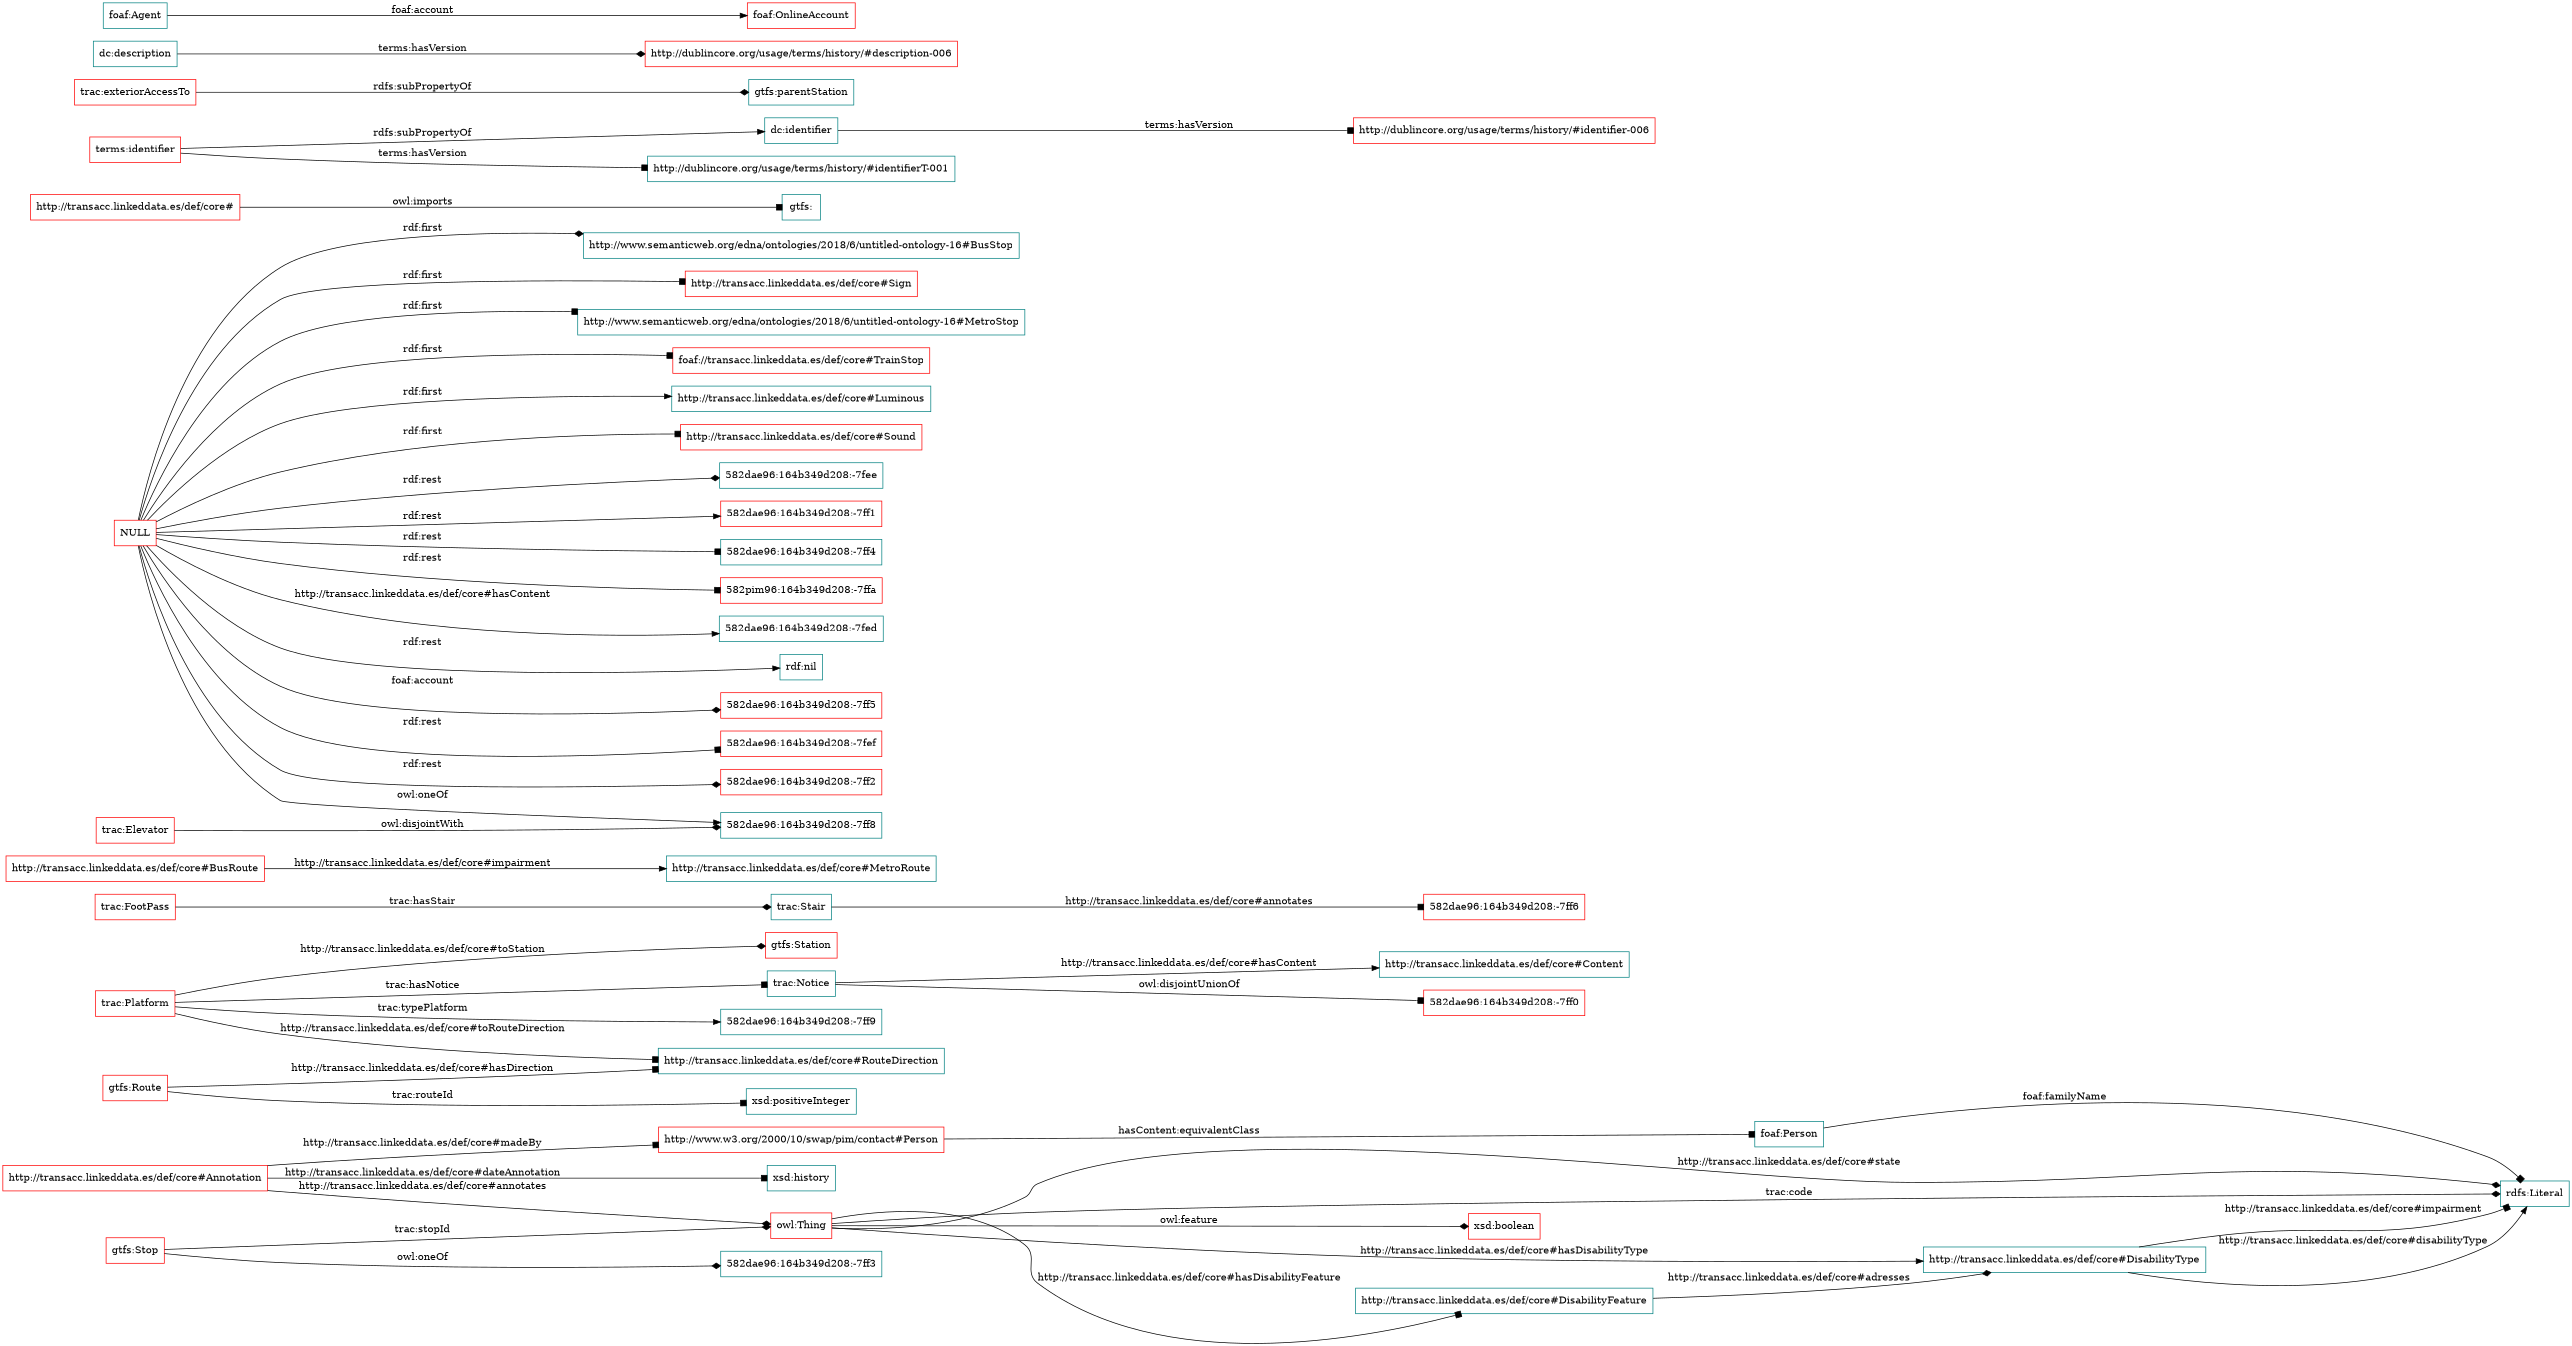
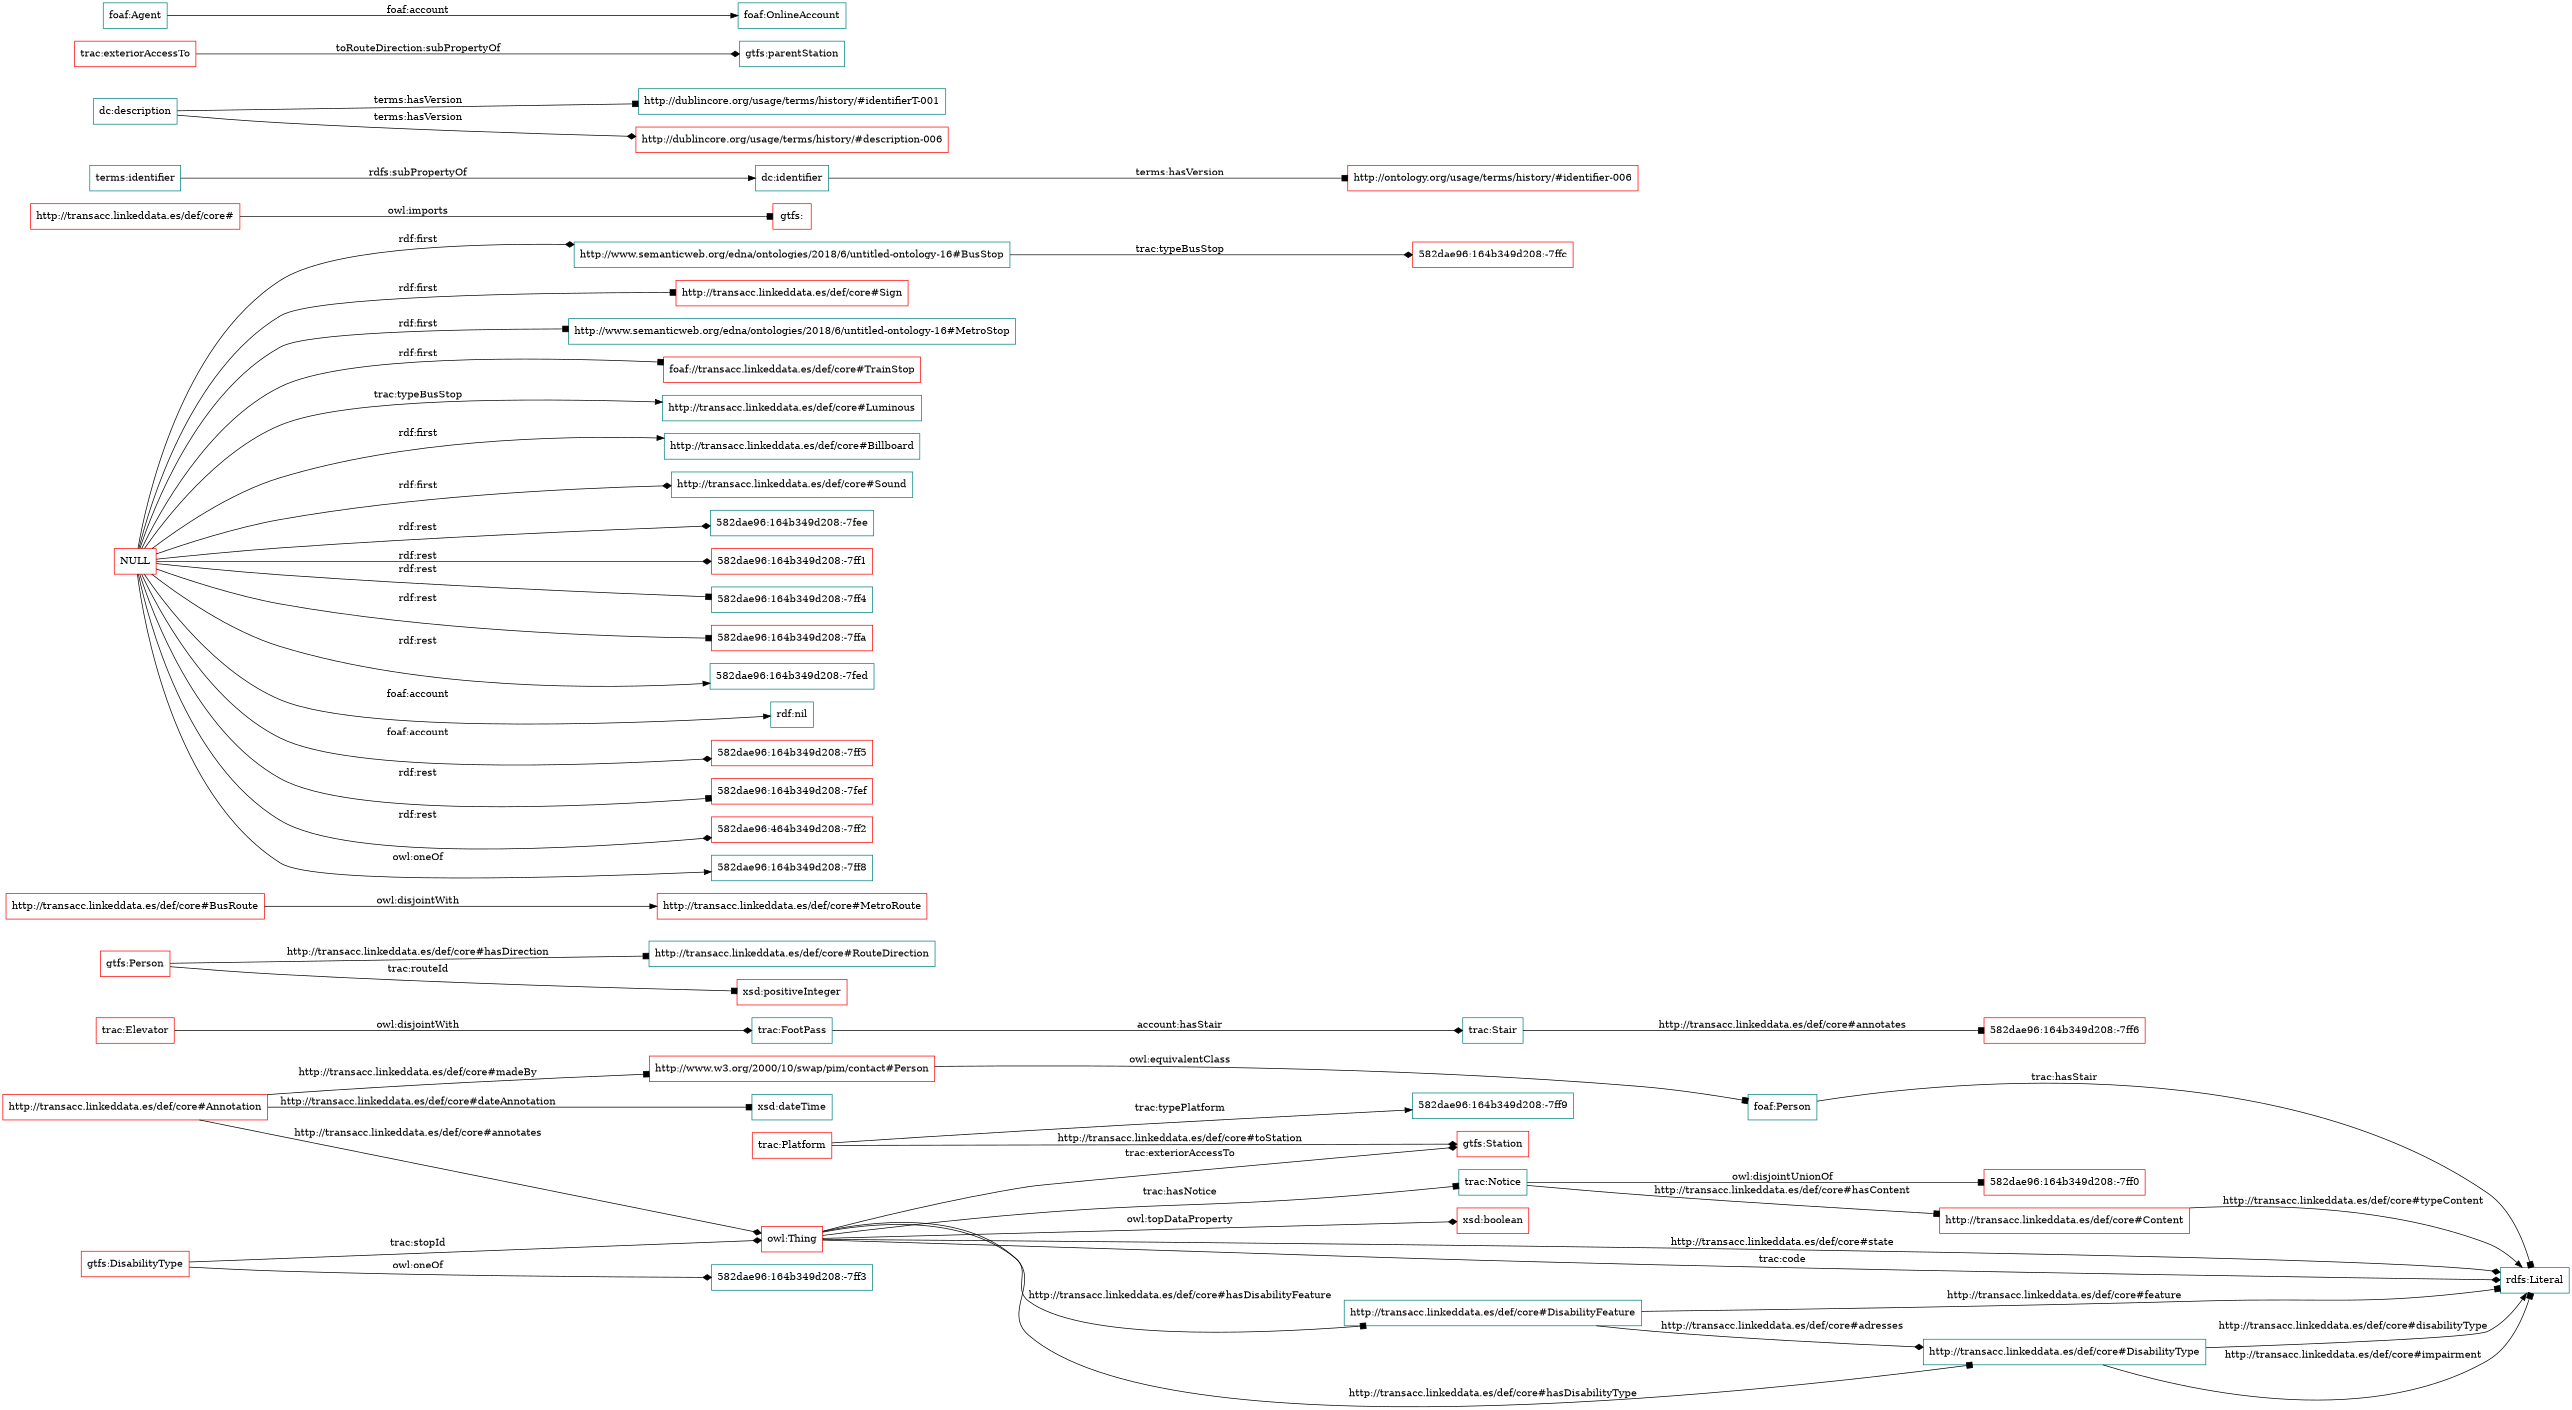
(801, 16) -> (792, 16)
(423, 87) -> (418, 49)
(1504, 131) -> (1493, 178)
(135, 150) -> (135, 178)
(410, 163) -> (404, 107)
(801, 207) -> (792, 216)
none -> (1493, 255)
(423, 392) -> (418, 395)
(801, 437) -> (792, 485)
none -> (792, 446)
(409, 449) -> (407, 502)
(435, 524) -> (429, 561)
(801, 590) -> (792, 638)
(423, 594) -> (418, 641)
(423, 643) -> (418, 694)
(801, 782) -> (792, 830)
(443, 830) -> (459, 1031)
(423, 863) -> (418, 901)
(801, 869) -> (792, 906)
(423, 902) -> (1180, 1025)
(135, 907) -> (792, 1031)
(1504, 965) -> (2065, 1221)
(1104, 975) -> (1730, 1201)
(467, 994) -> (1137, 1207)
(412, 1048) -> none
(135, 1088) -> (135, 964)
(2065, 1097) -> (2065, 1078)
(801, 1101) -> (792, 992)
(1189, 1131) -> (1180, 1060)
none -> (1133, 1176)
(801, 1178) -> (792, 1107)
none -> (2358, 1213)
(1189, 1220) -> (1180, 1220)
(135, 1251) -> (135, 1264)
(1374, 1257) -> (1350, 1405)
none -> (2068, 1304)
